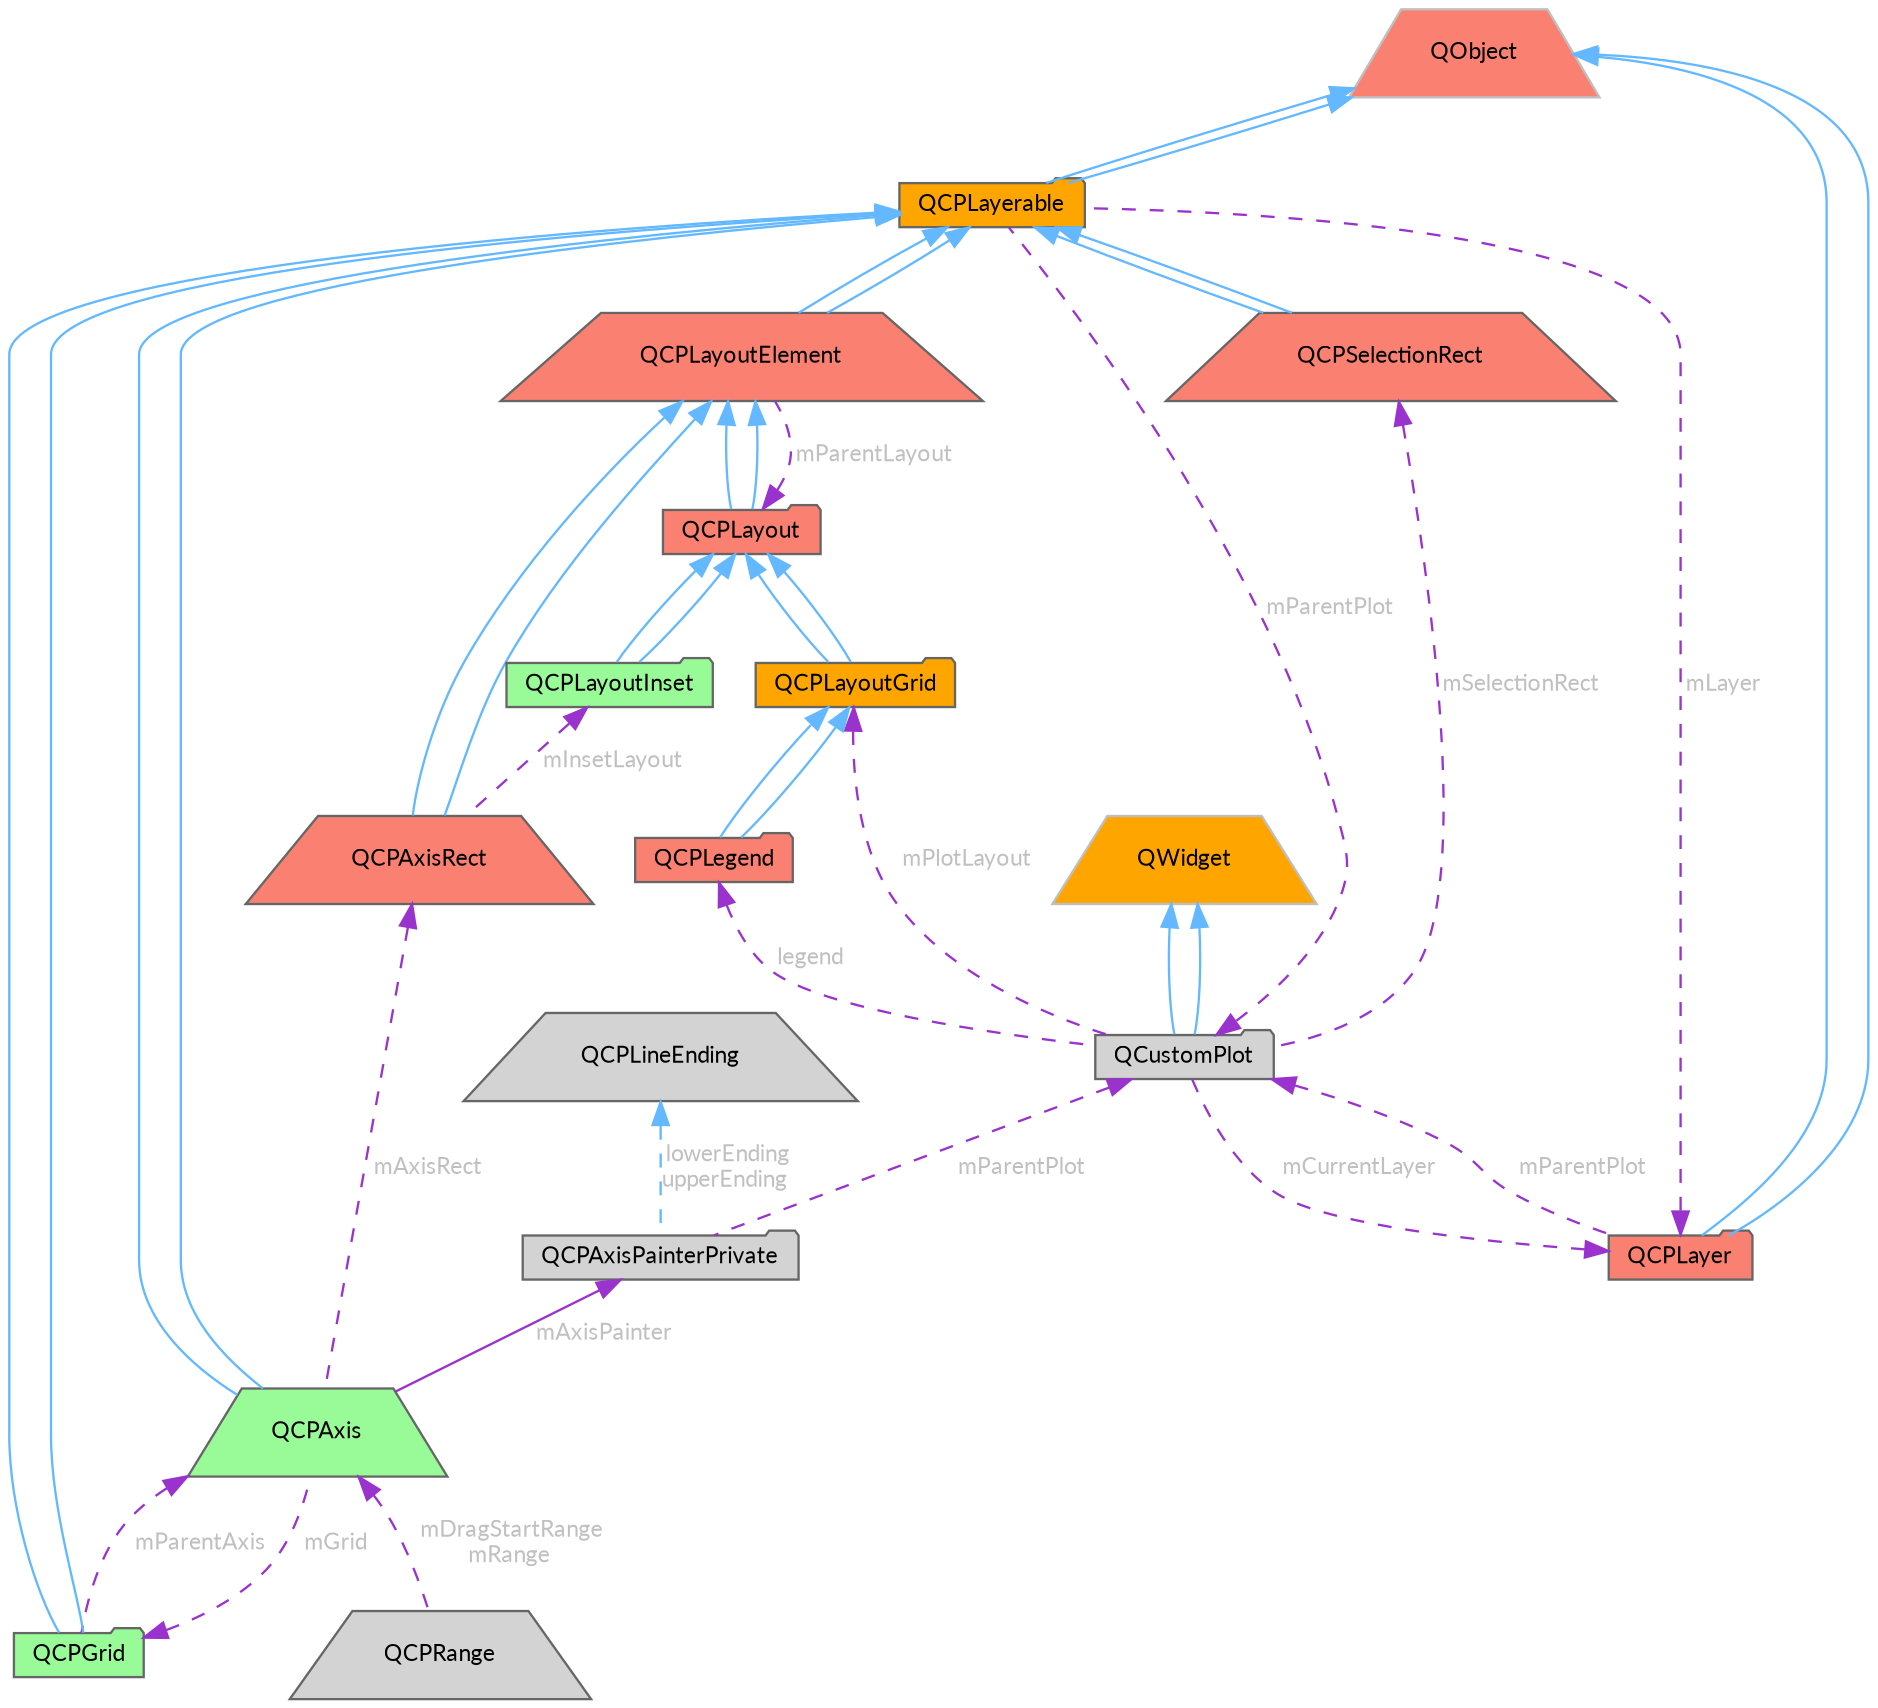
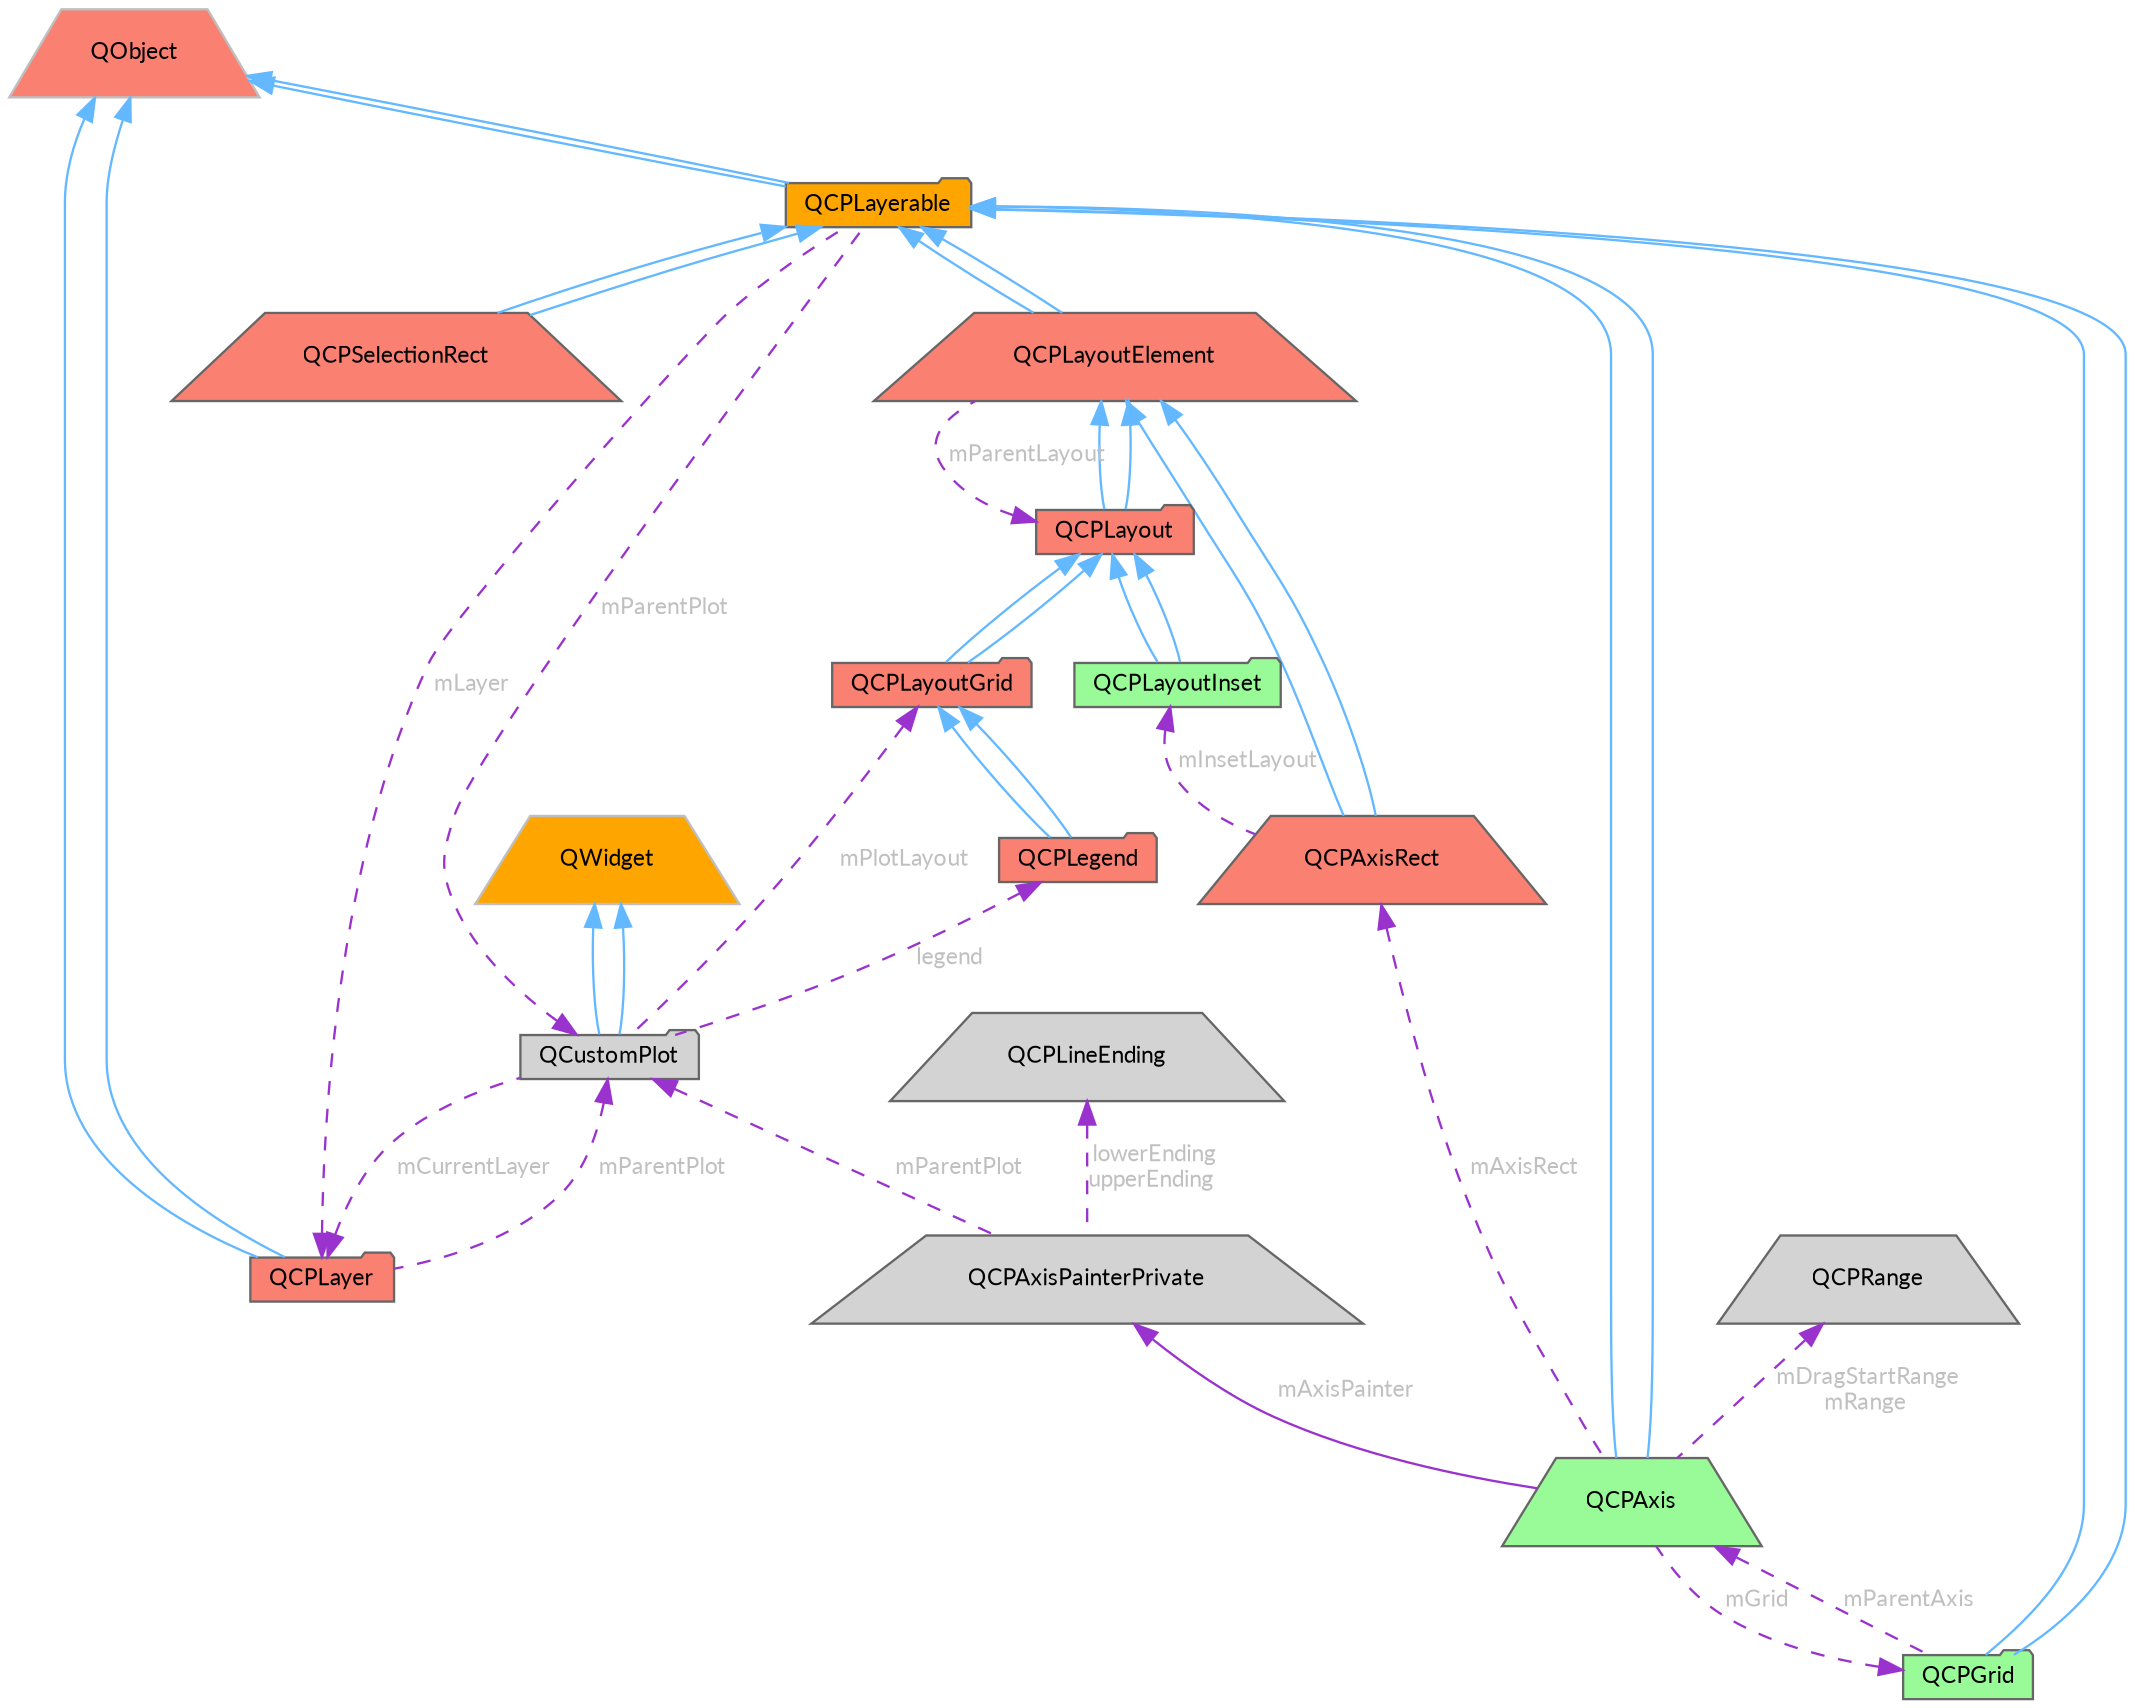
(855, 685) -> (932, 685)
(1443, 780) -> none
(661, 1181) -> (1087, 1180)
(661, 1258) -> (1087, 1280)
(406, 1550) -> (1741, 1399)
